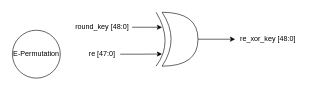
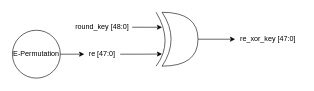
(269, 39) -> (269, 39)
none -> (78, 54)
